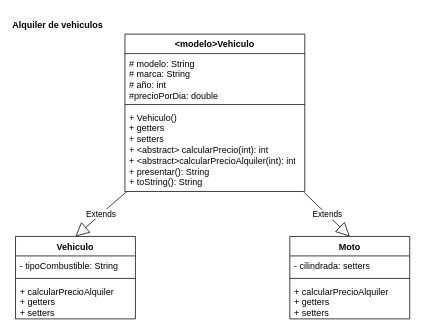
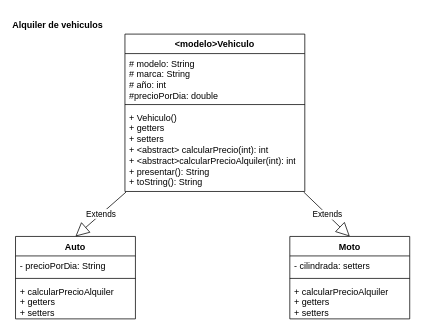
(75, 247) -> (75, 247)
(75, 267) -> (68, 267)
